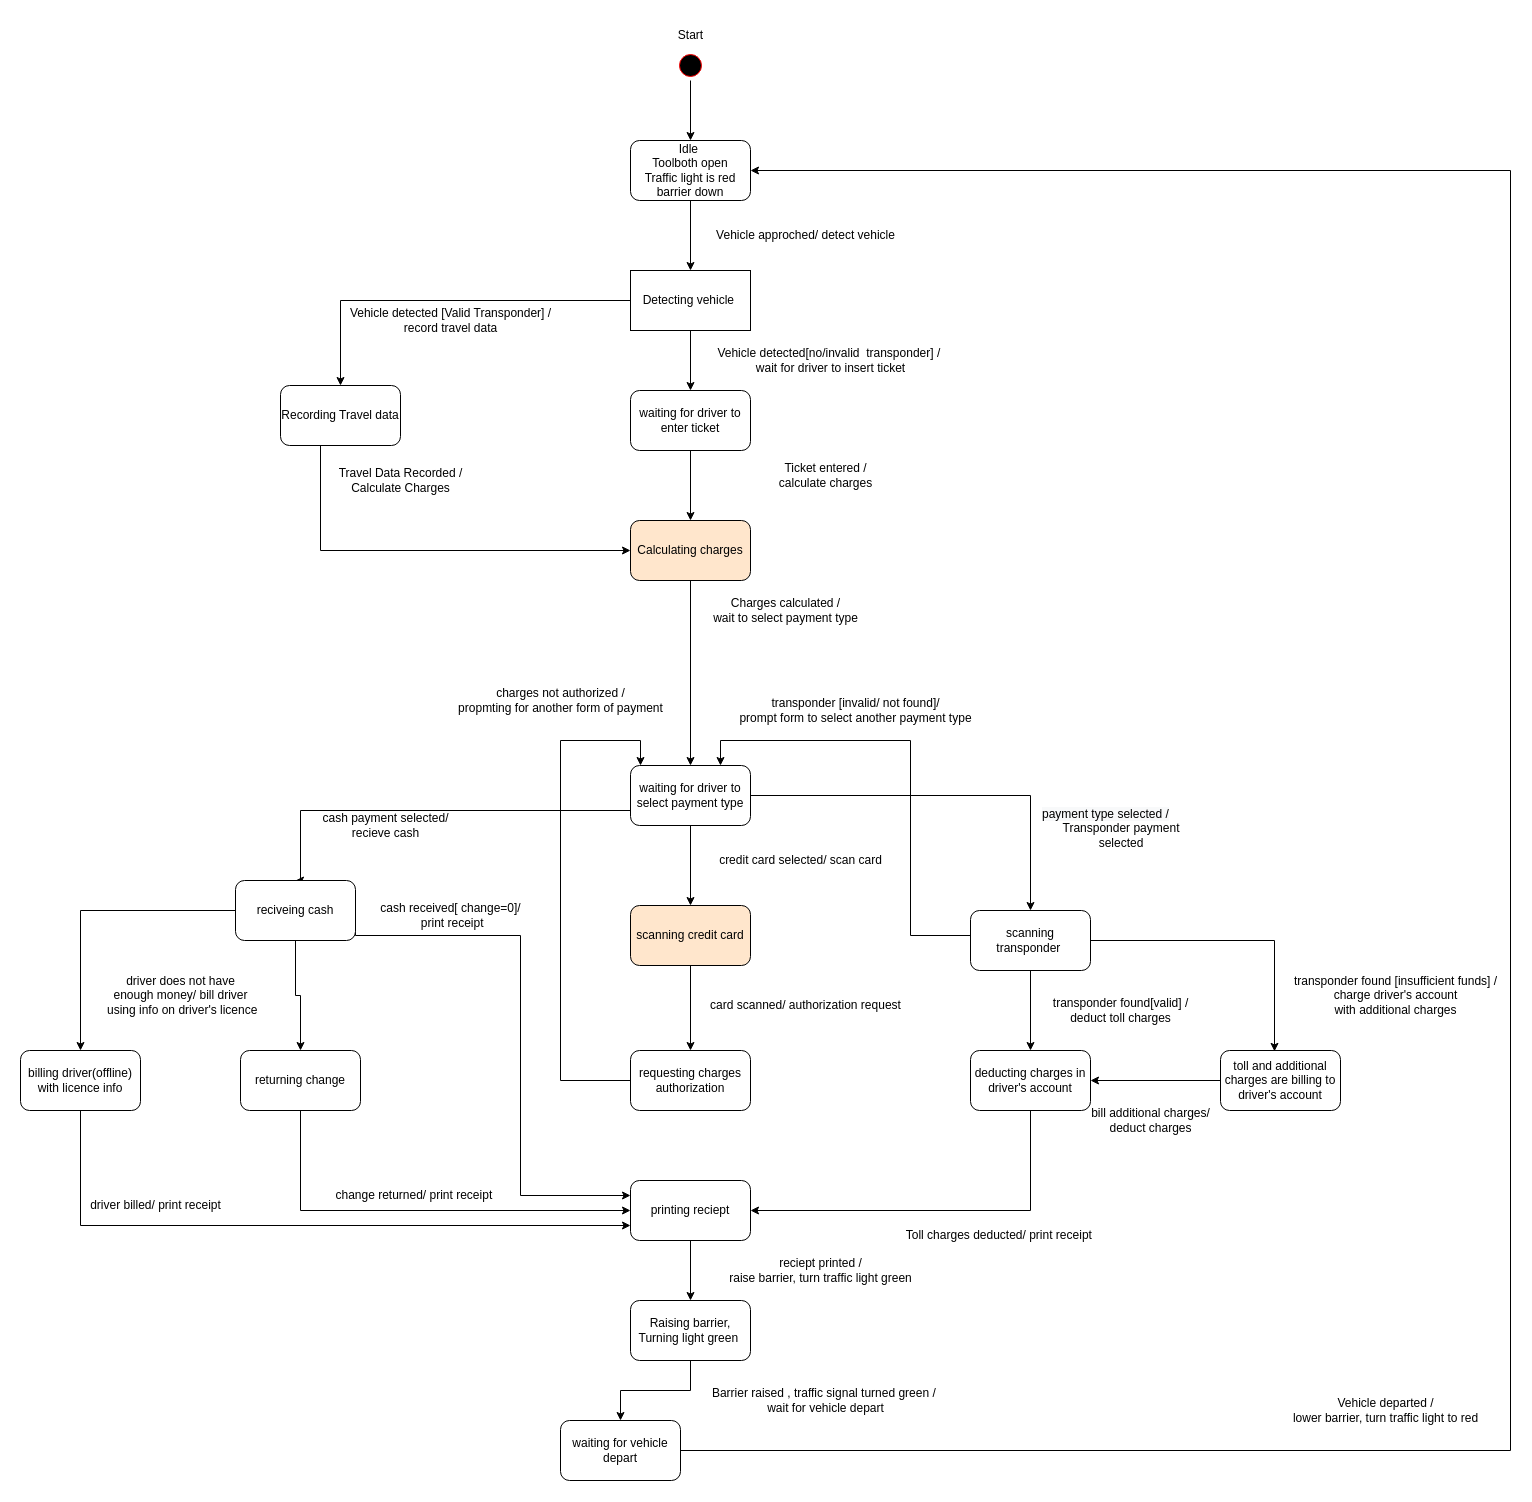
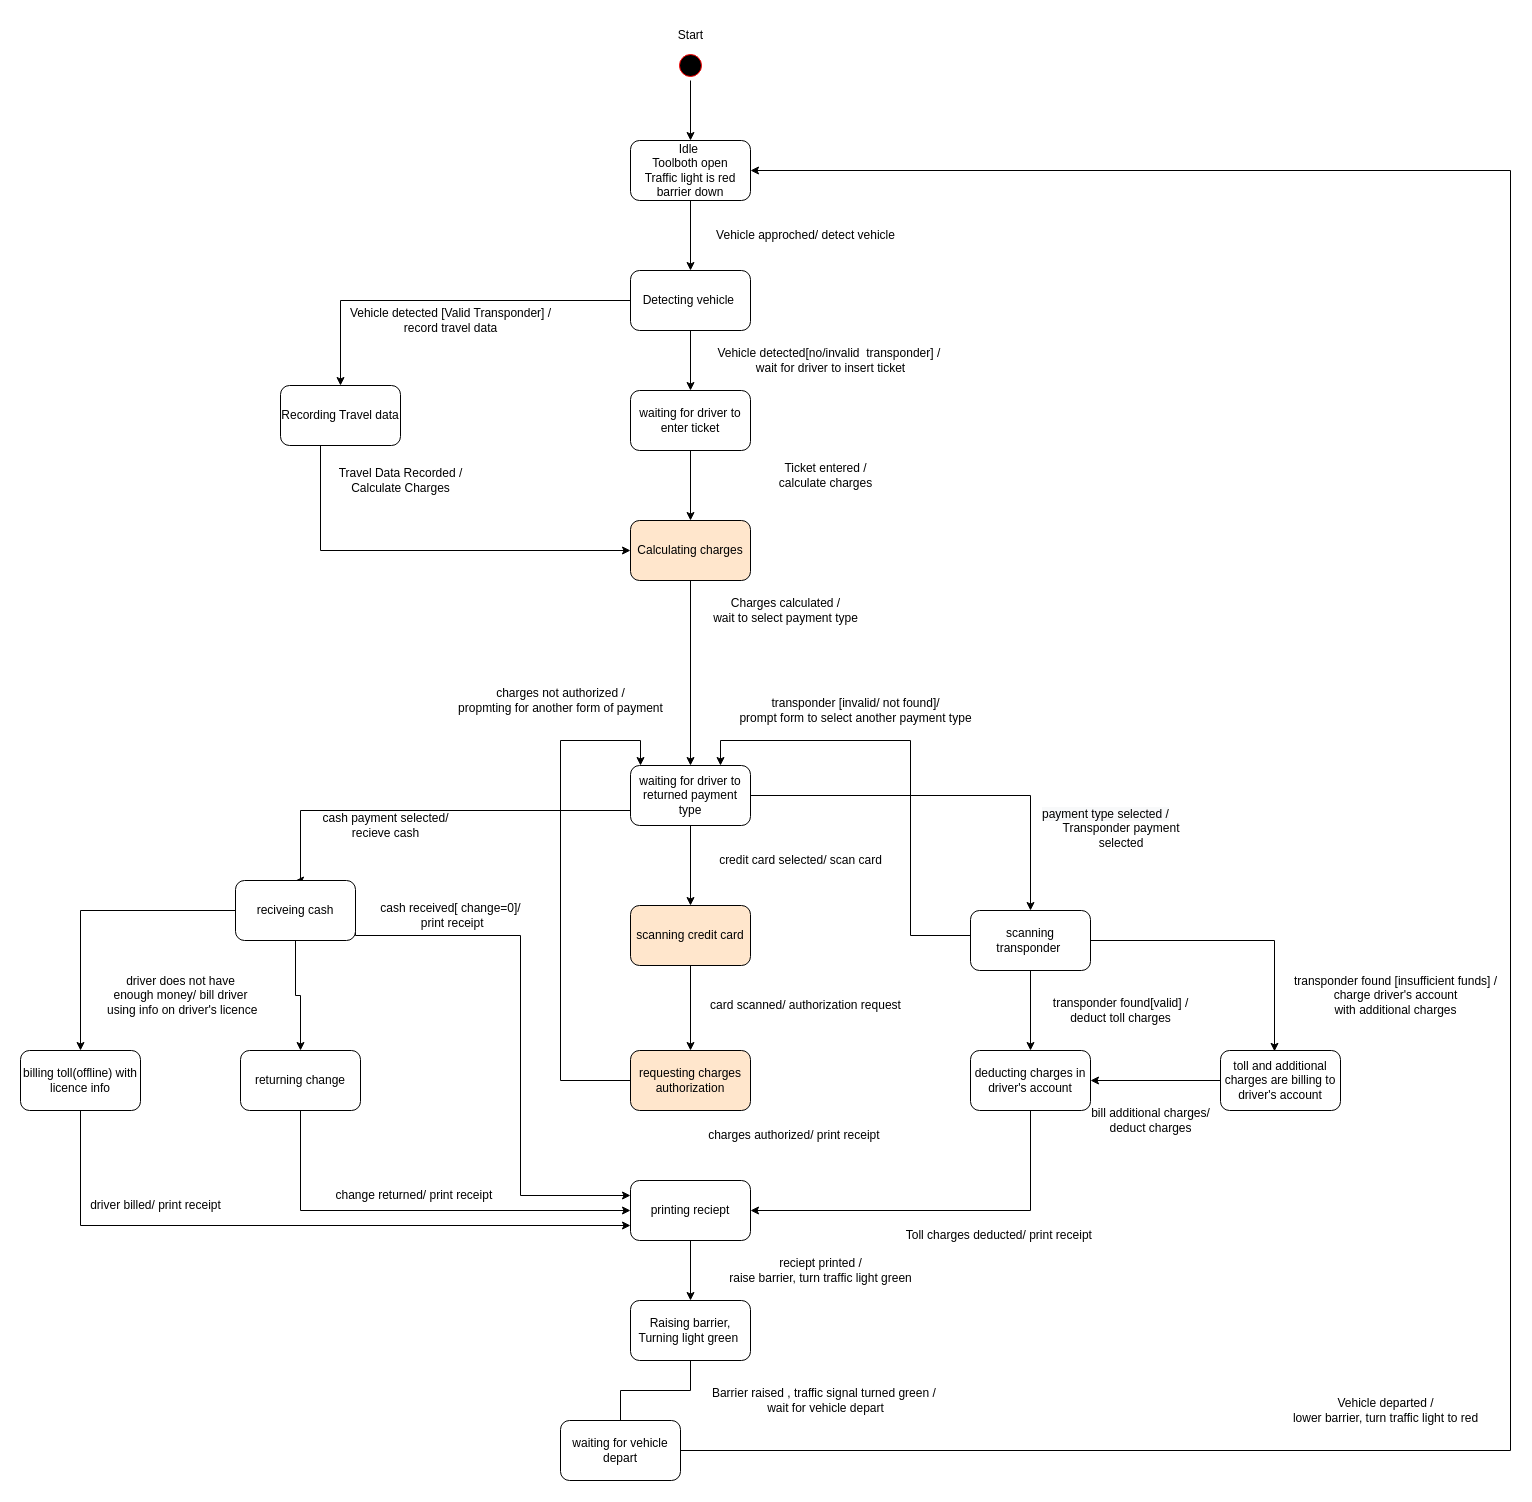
(691, 301) -> (691, 301)
(691, 796) -> (691, 796)
(81, 1081) -> (81, 1081)
(691, 1081) -> (691, 1081)
none -> (796, 1136)
(621, 1412) -> (621, 1415)
